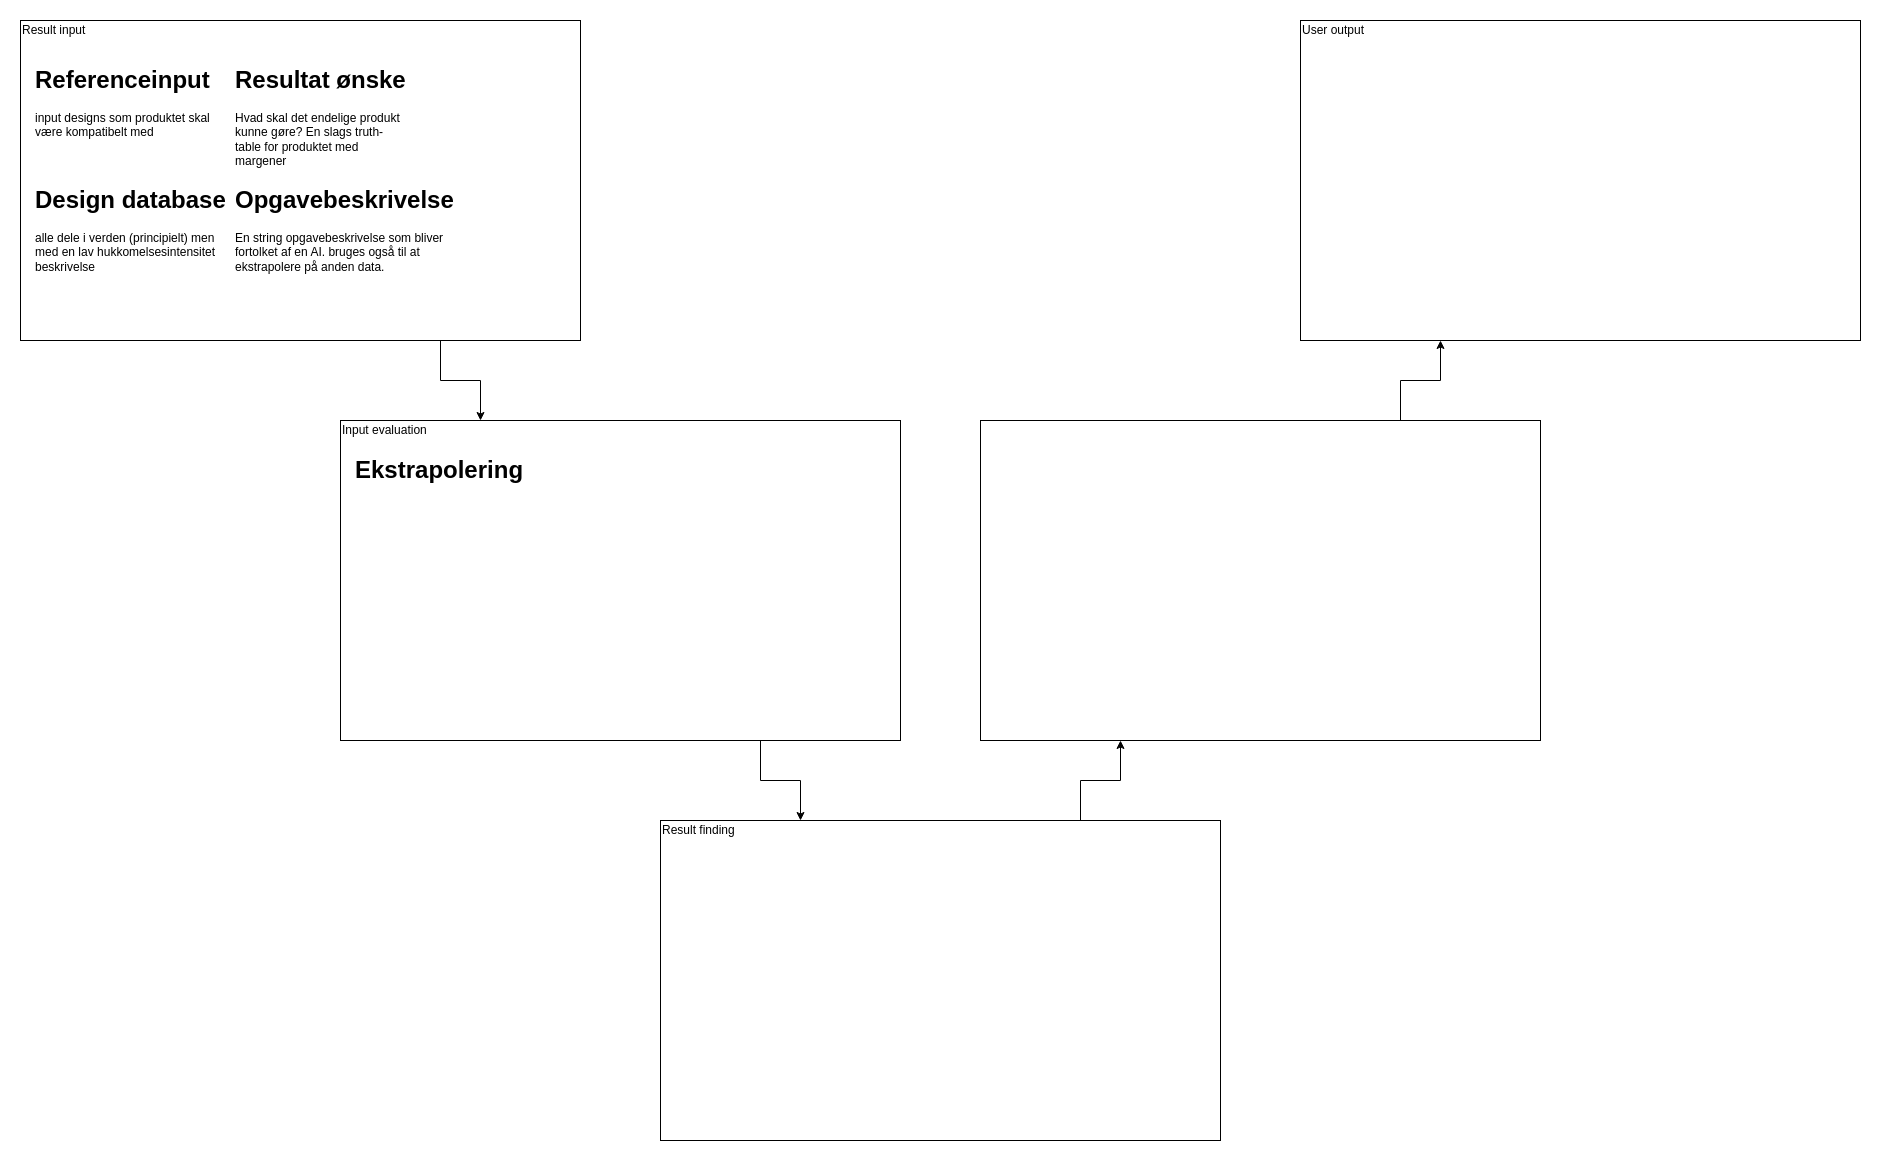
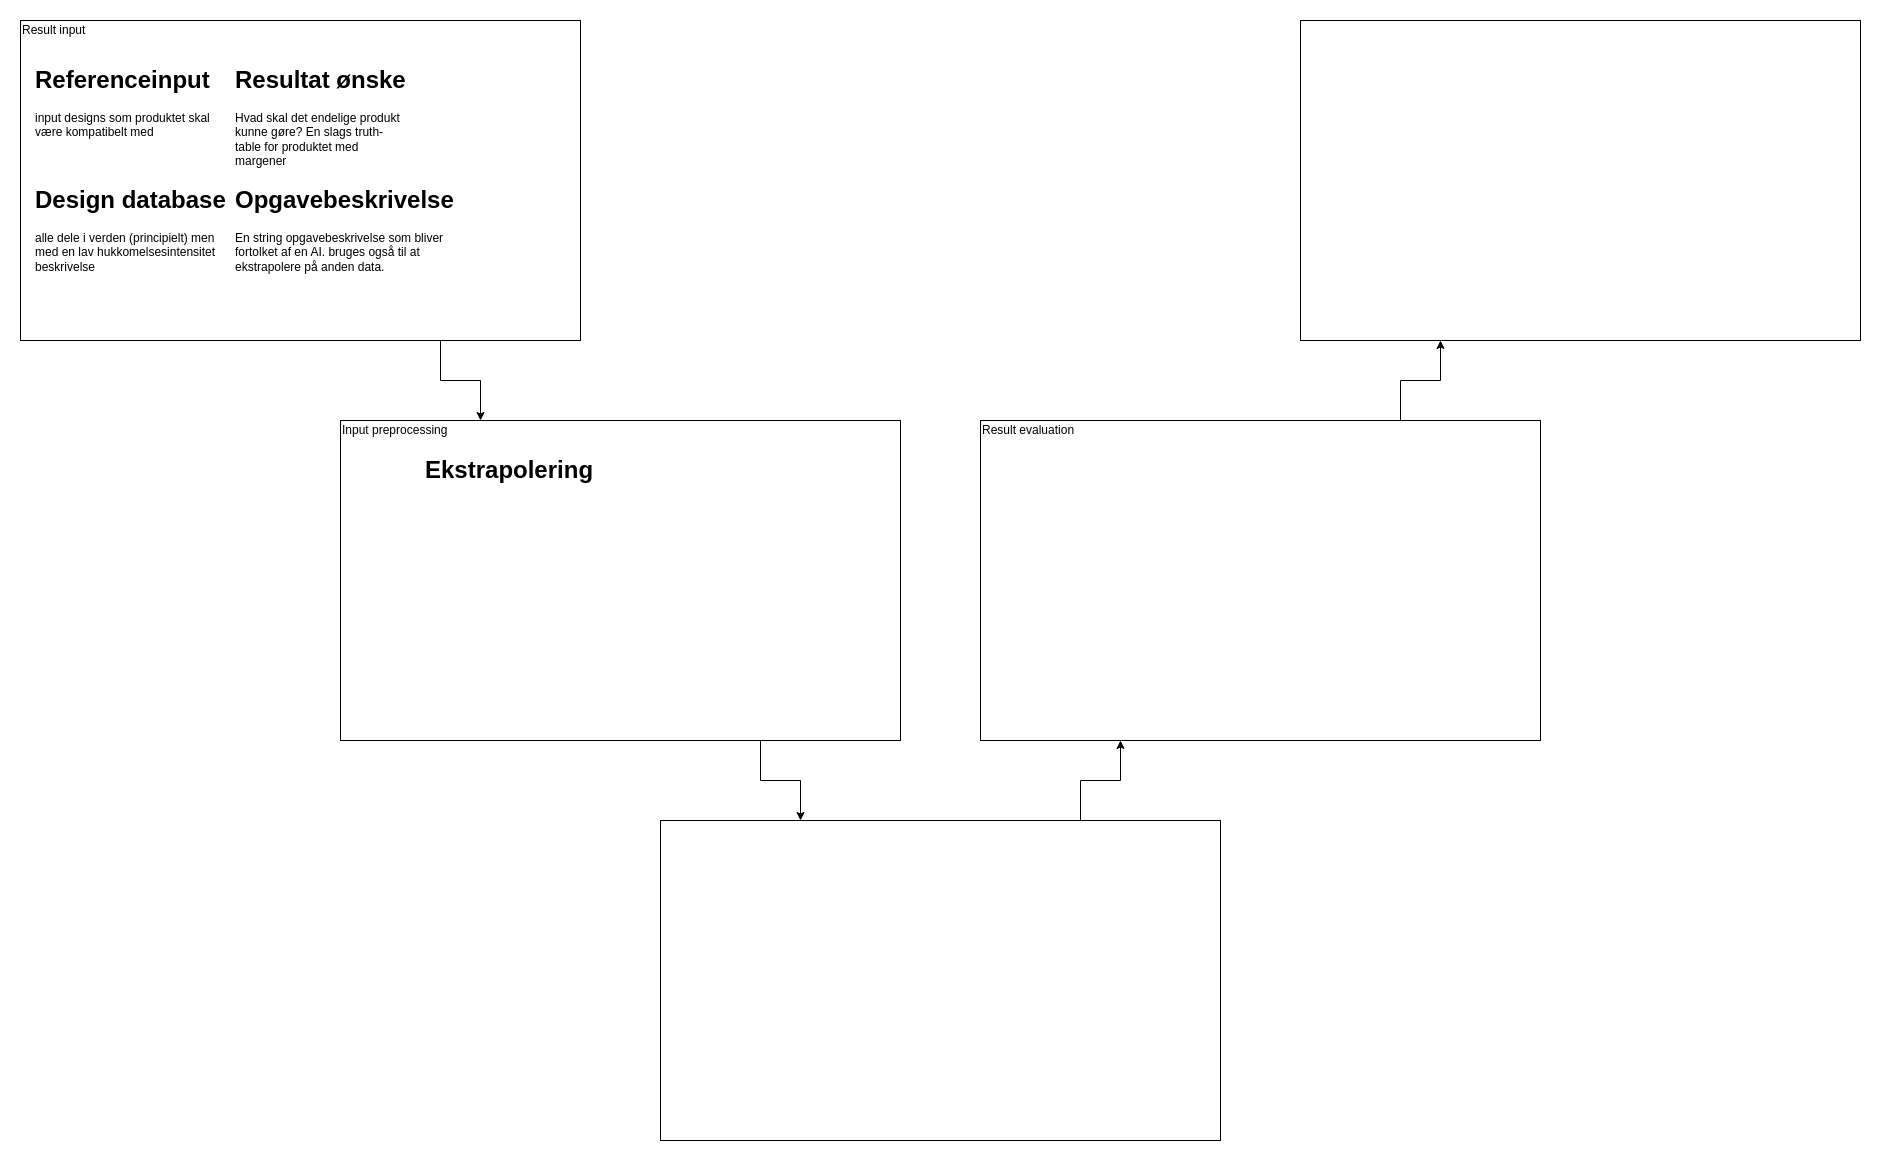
(1356, 31) -> none
(392, 431) -> (397, 431)
none -> (1036, 431)
(466, 511) -> (536, 511)
(716, 831) -> none
